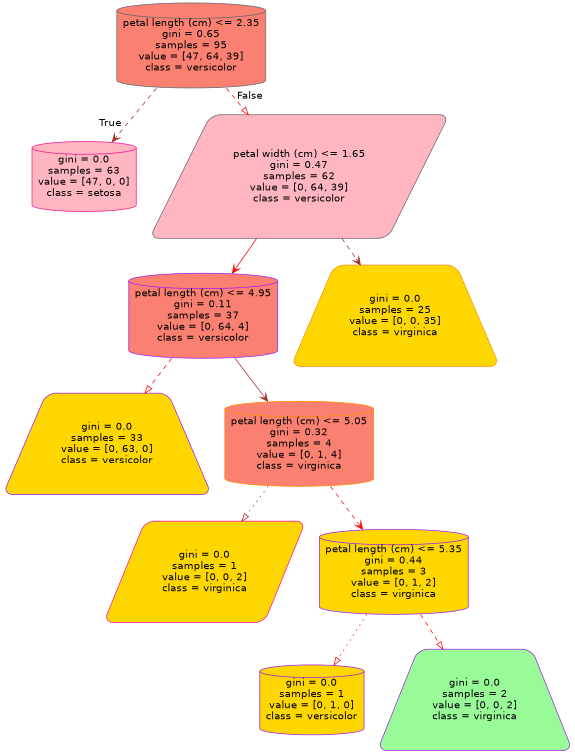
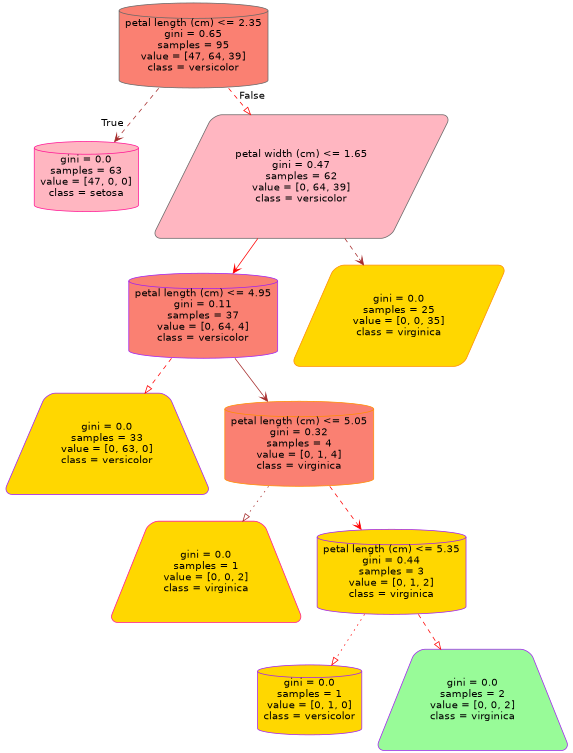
(395, 316) -> (399, 316)
(205, 572) -> (206, 572)
